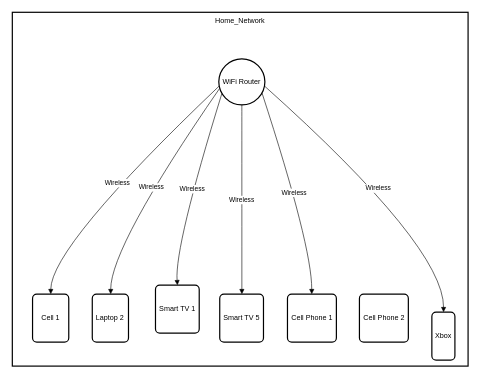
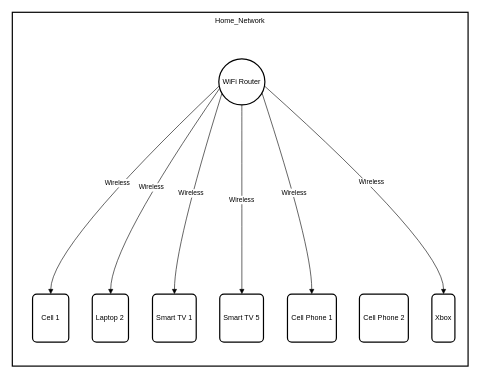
(177, 309) -> (174, 318)
(444, 336) -> (444, 318)
